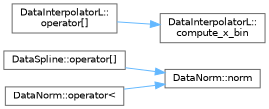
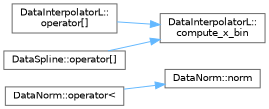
(140, 70) -> (129, 46)
